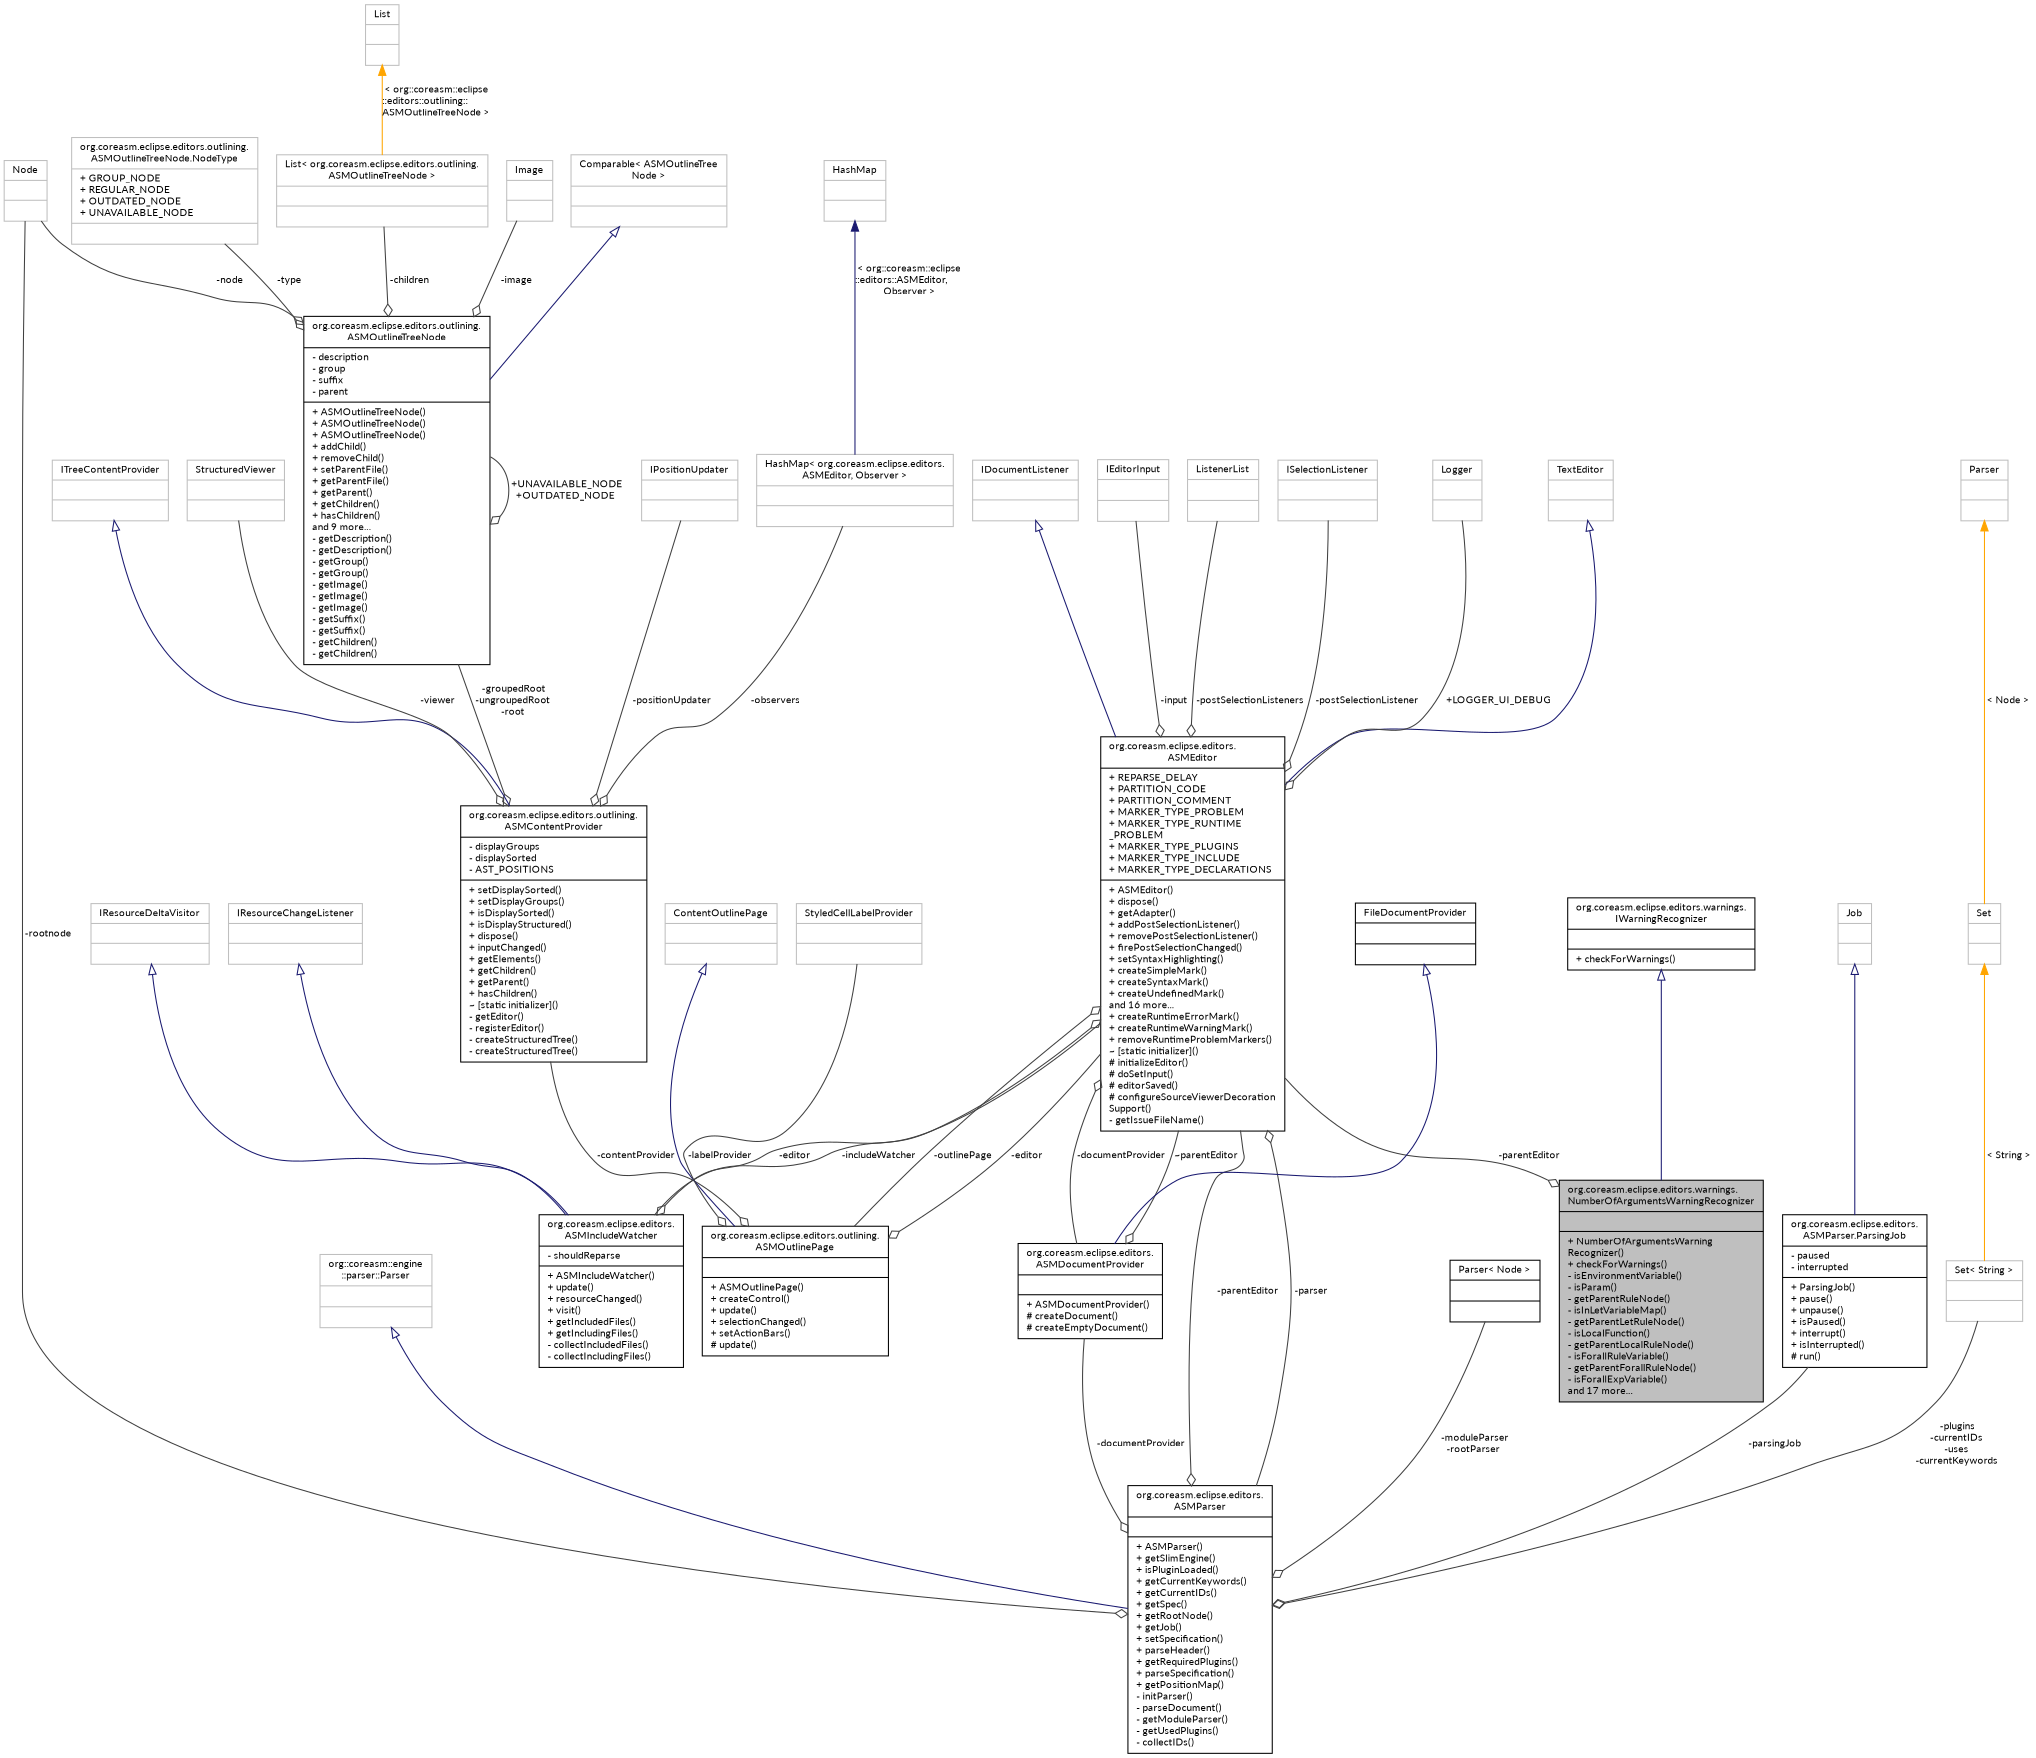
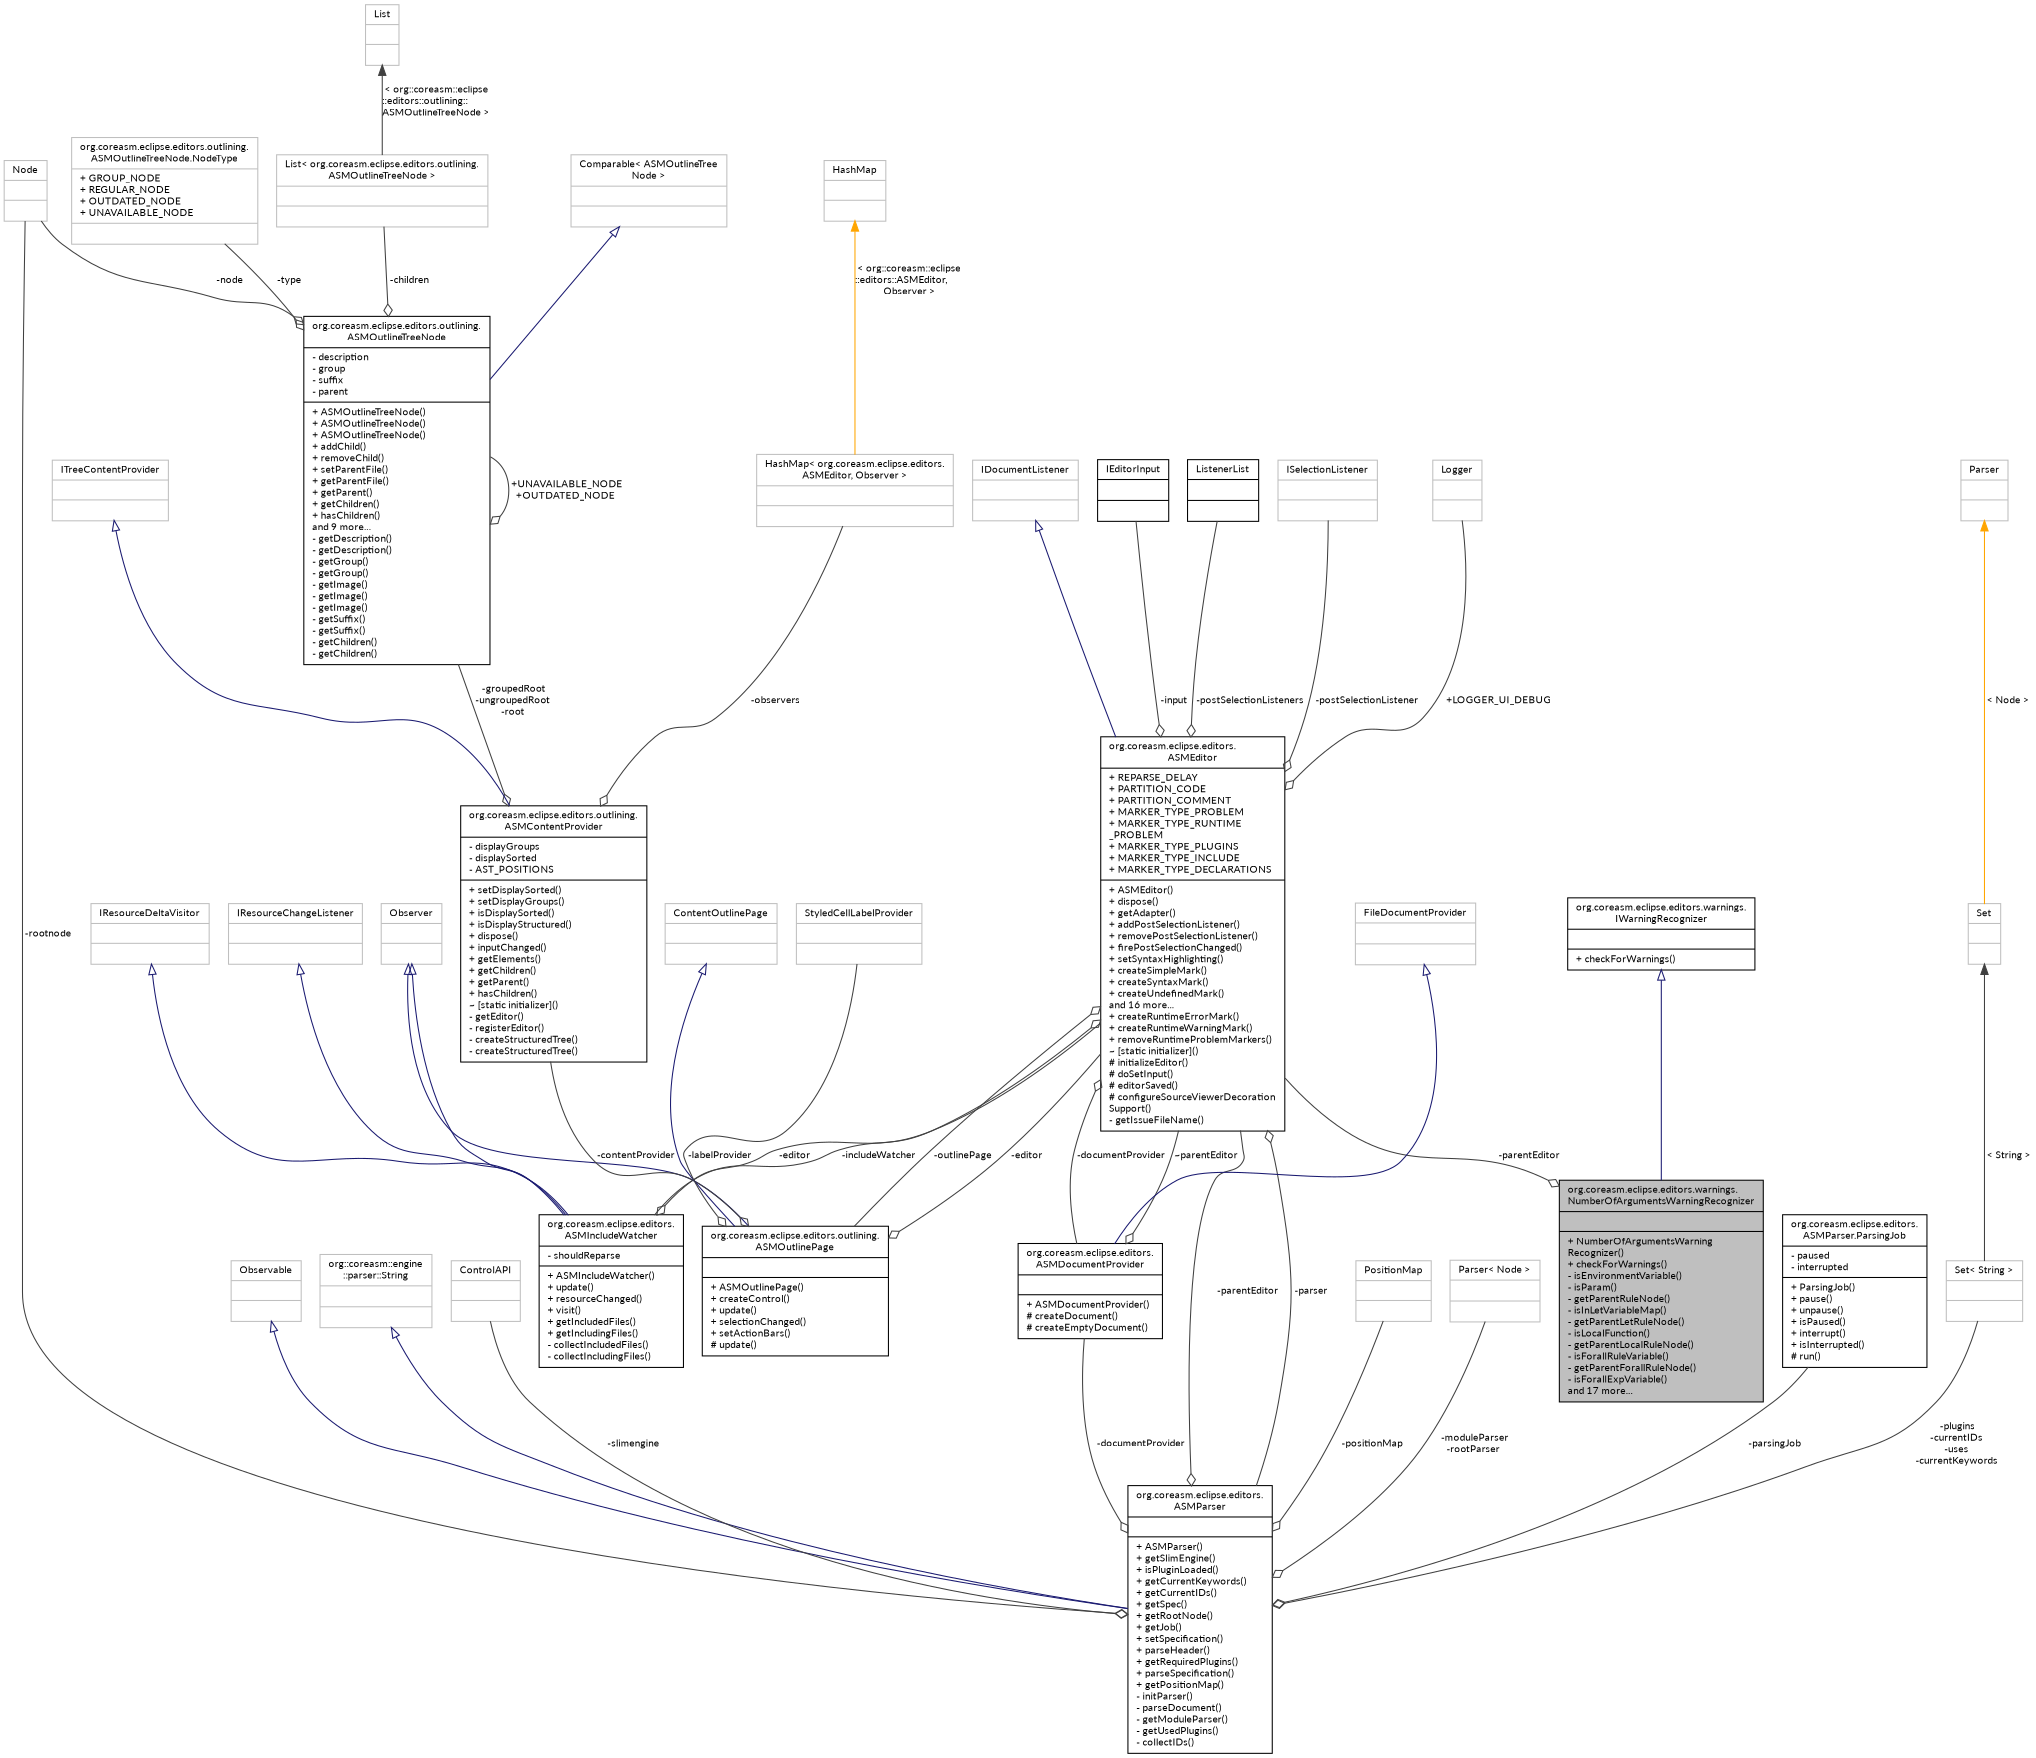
(382, 115) -> (382, 115)
(530, 191) -> none
(855, 343) -> (855, 343)
(236, 490) -> none
(690, 490) -> none
(1133, 490) -> (1133, 490)
(1223, 490) -> (1223, 490)
(1581, 490) -> none
none -> (412, 934)
(1416, 934) -> (1416, 934)
(1855, 934) -> none
(1984, 1118) -> (1984, 1118)
(376, 1275) -> (376, 1275)
none -> (266, 1291)
none -> (486, 1291)
none -> (1394, 1291)
(1495, 1291) -> (1495, 1291)
